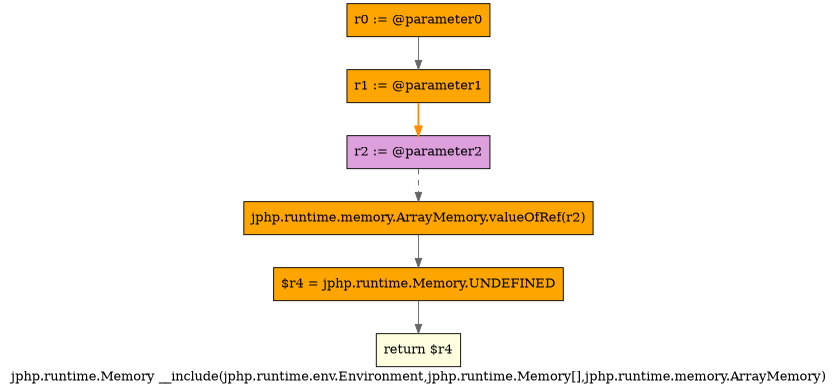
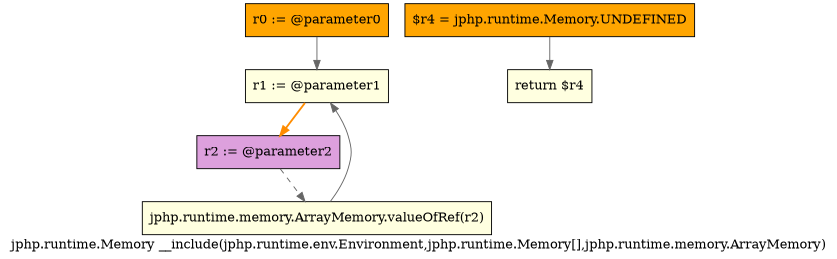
(418, 86) -> (317, 86)
(418, 218) -> (317, 218)
(418, 247) -> (351, 157)
